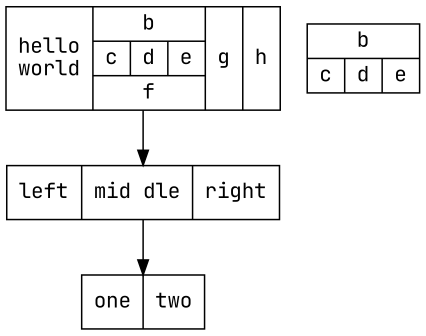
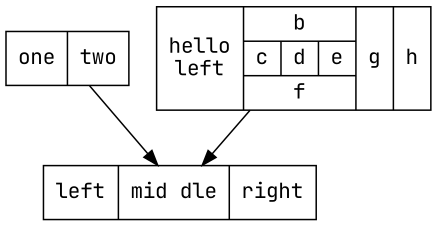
(363, 58) -> none
(49, 69) -> (200, 69)
(143, 240) -> (119, 120)
